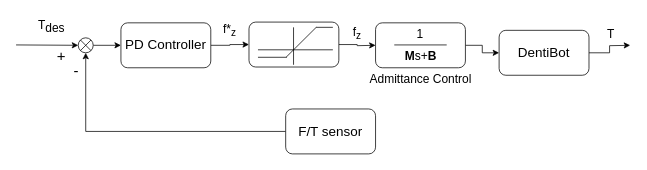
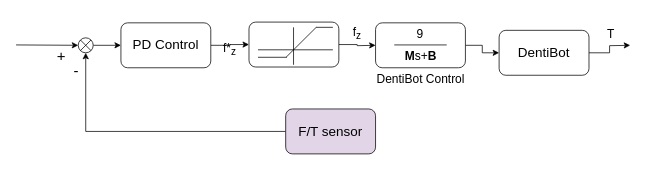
(51, 27) -> none
(229, 30) -> (229, 49)
(420, 34) -> (420, 34)
(165, 45) -> (165, 45)
(421, 79) -> (421, 79)
(330, 132) -> (330, 132)
